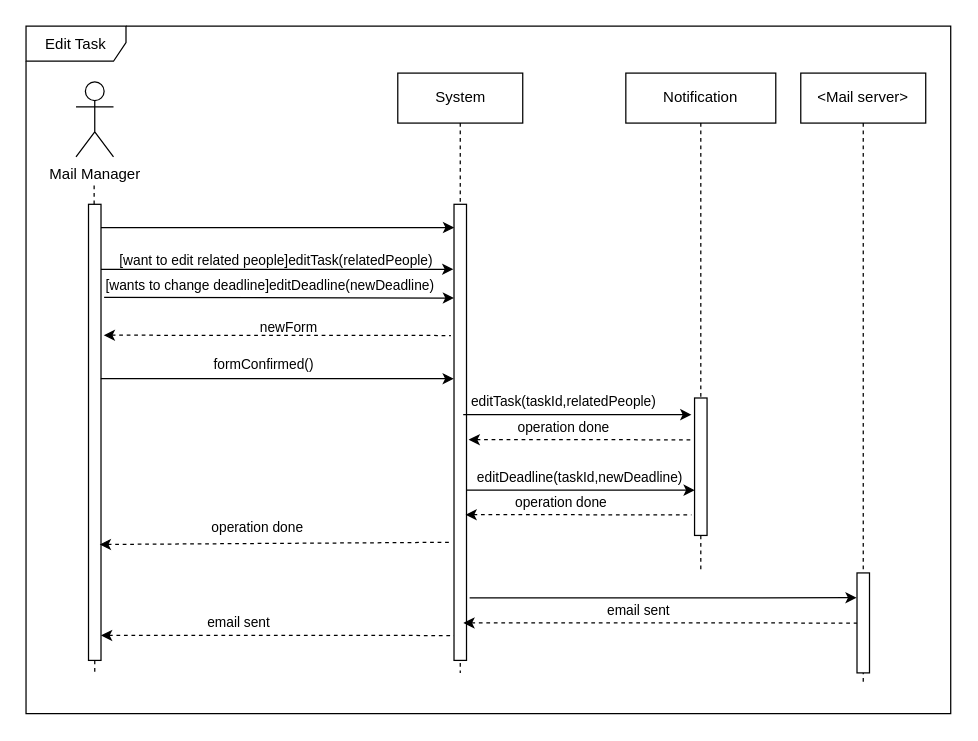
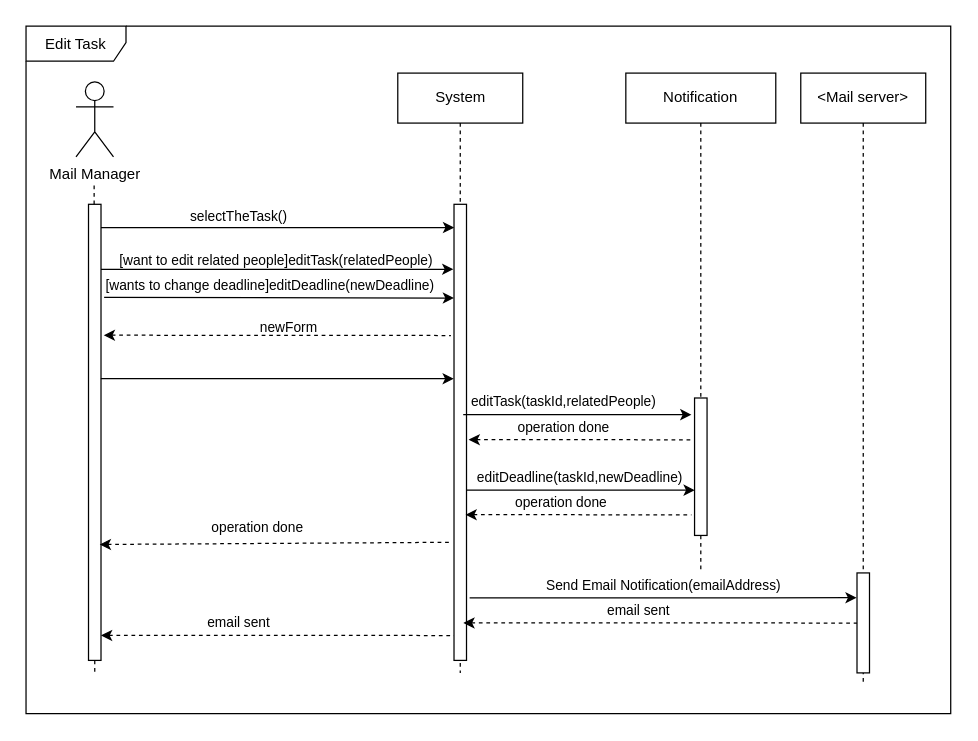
none -> (238, 217)
(263, 364) -> none
none -> (663, 586)
